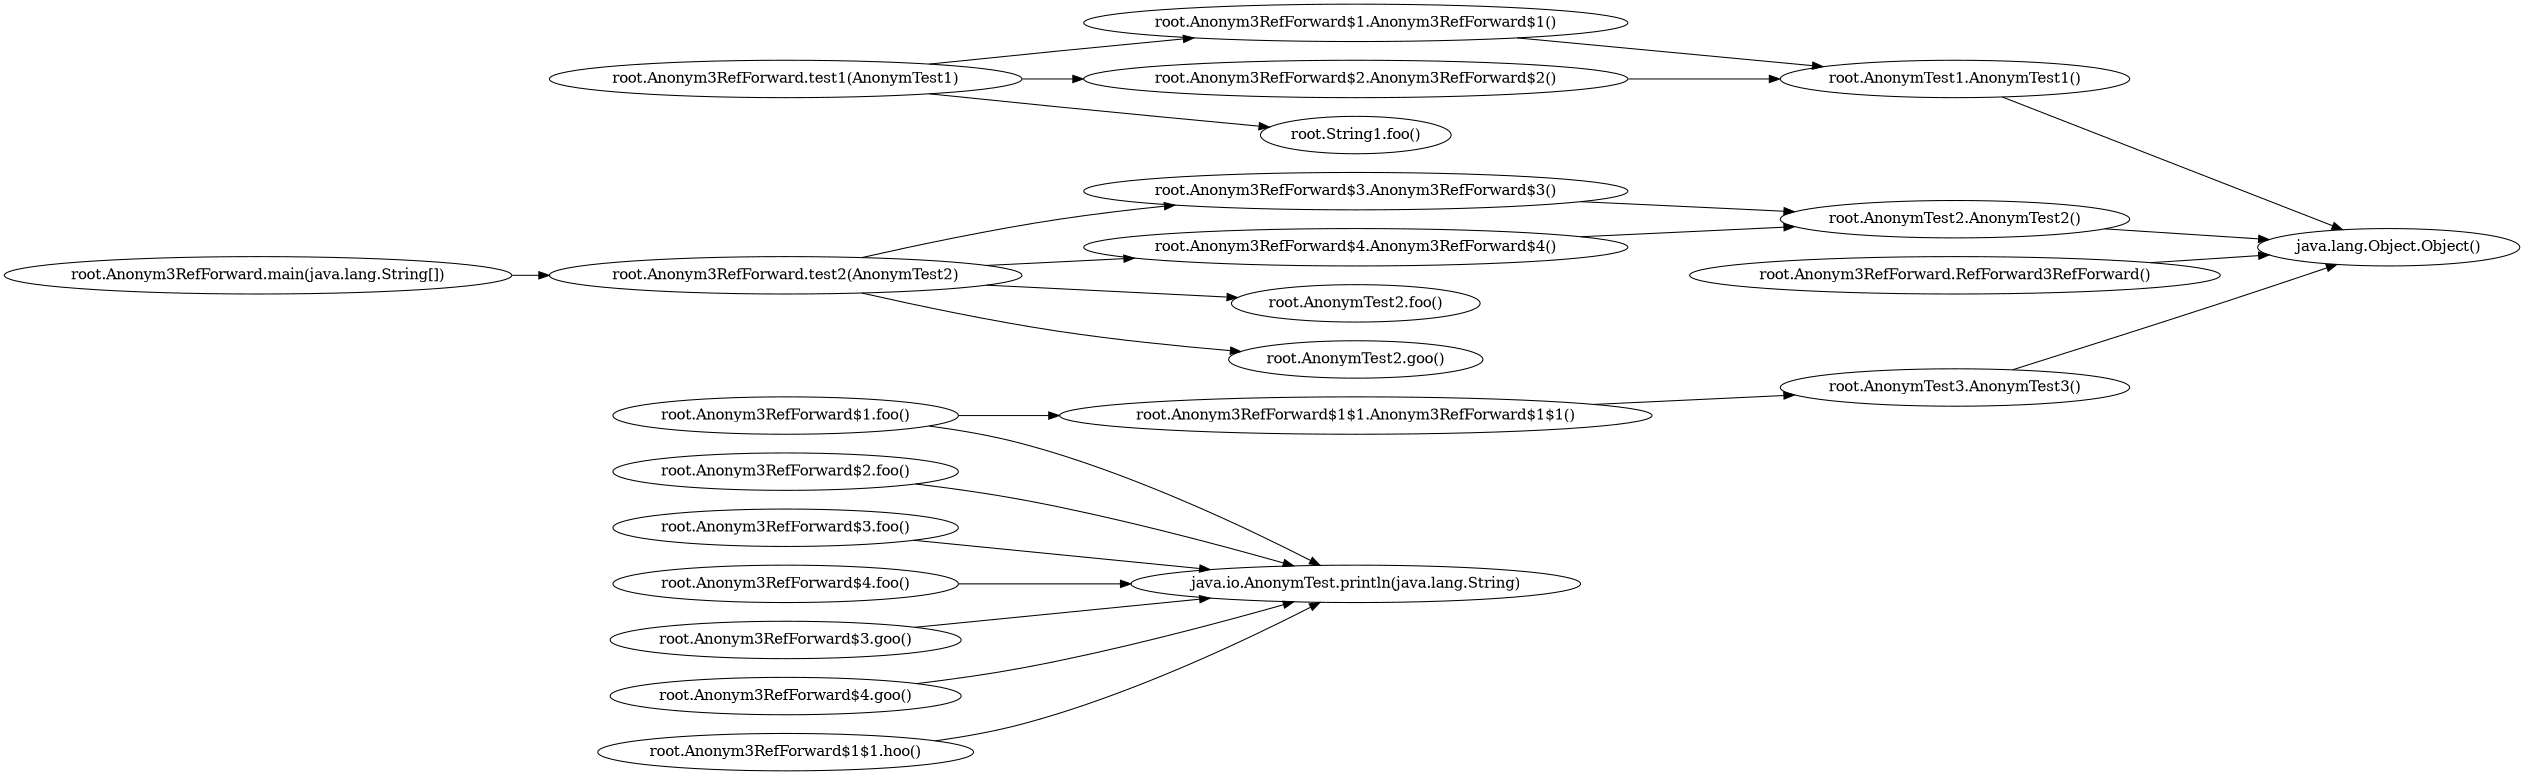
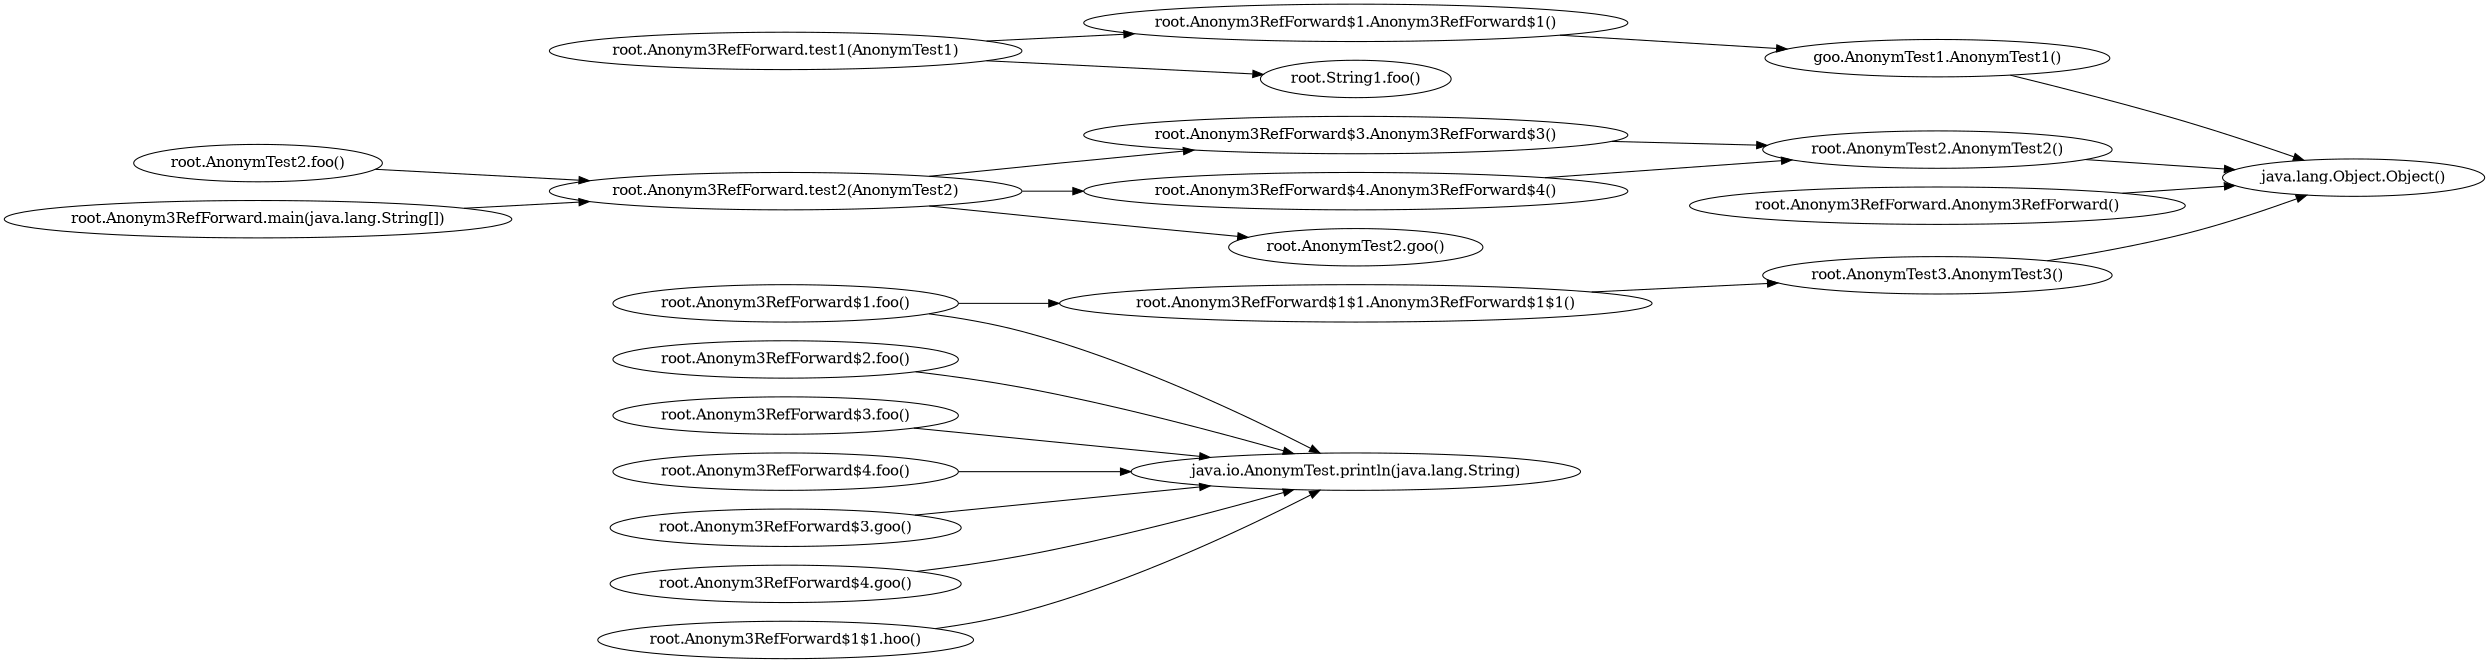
(1356, 79) -> none
(1955, 79) -> (1937, 58)
(1955, 275) -> (1937, 206)
(1107, 291) -> (477, 175)
